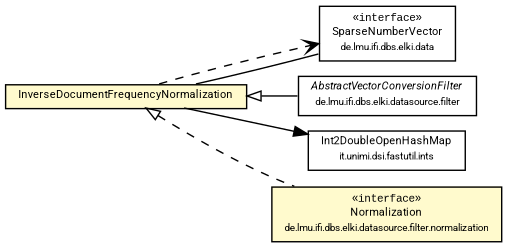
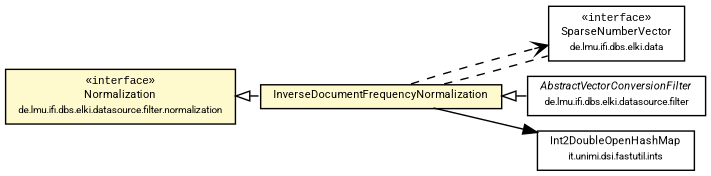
(257, 70) -> (496, 70)
(225, 154) -> (255, 96)
